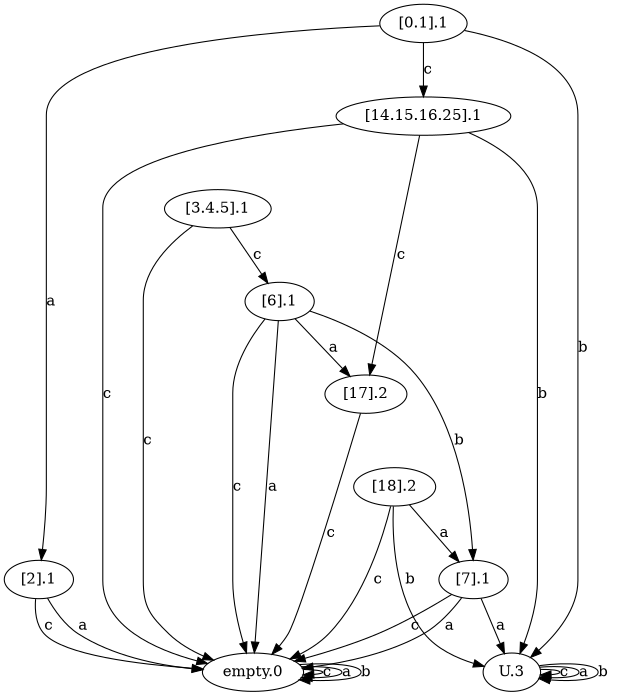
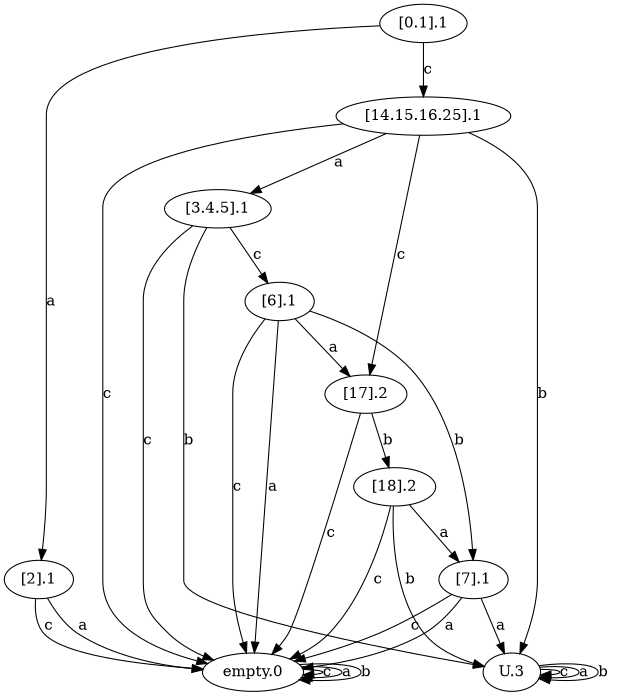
none -> (323, 161)
(578, 313) -> (184, 555)
none -> (379, 435)
